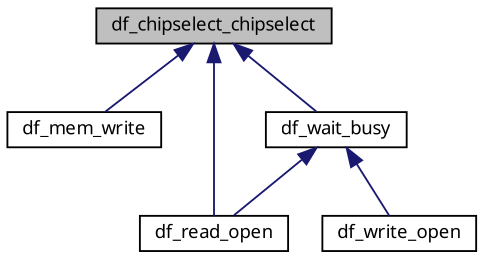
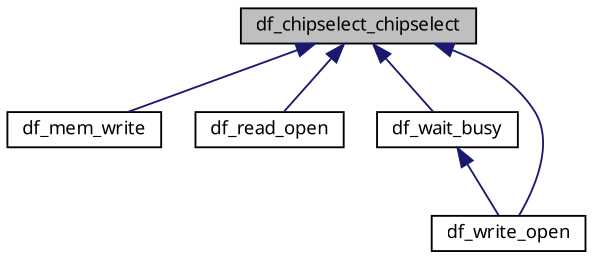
none -> (536, 114)
(268, 187) -> none
